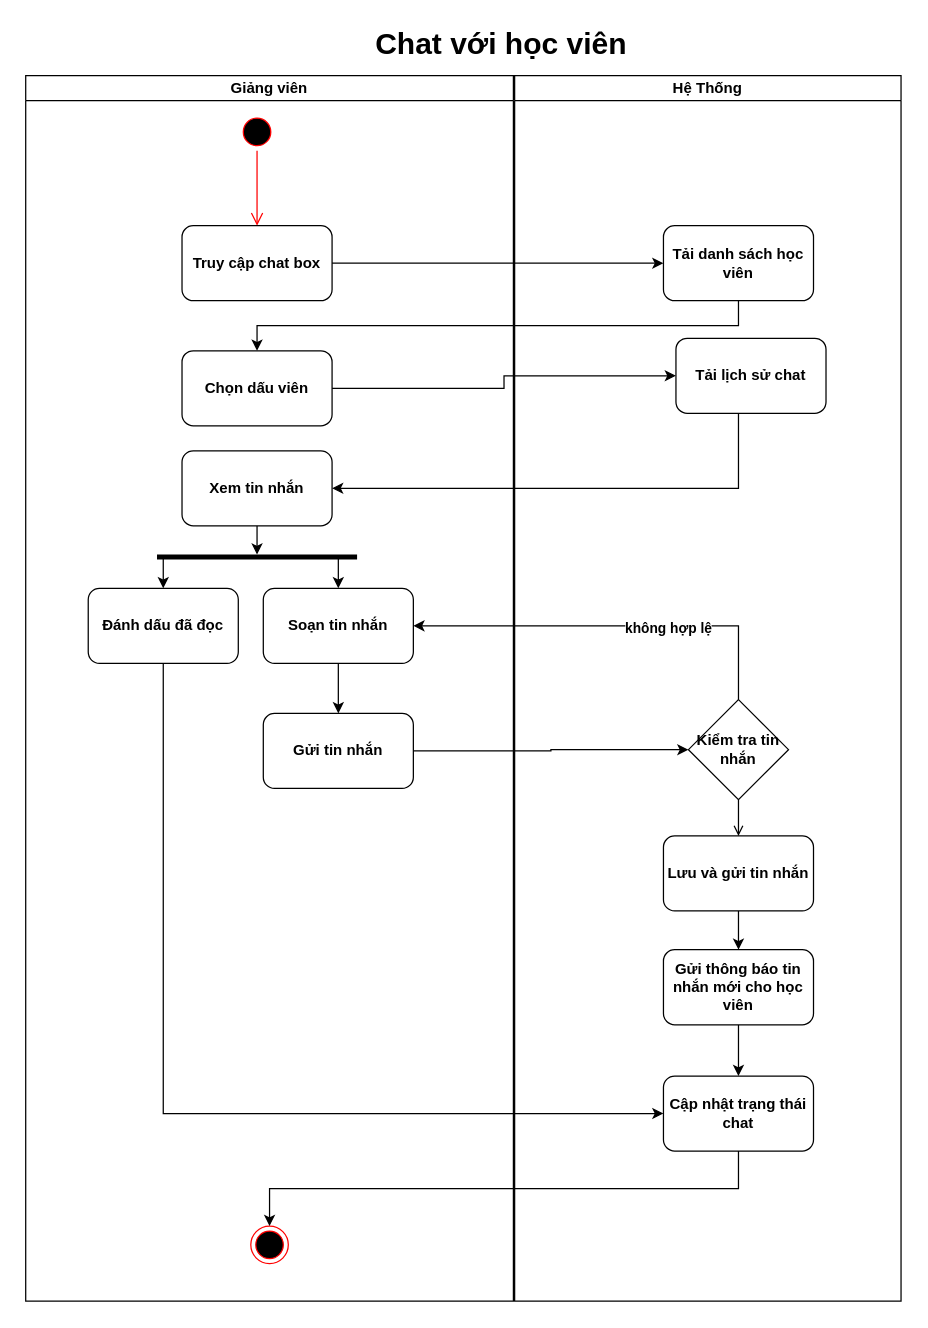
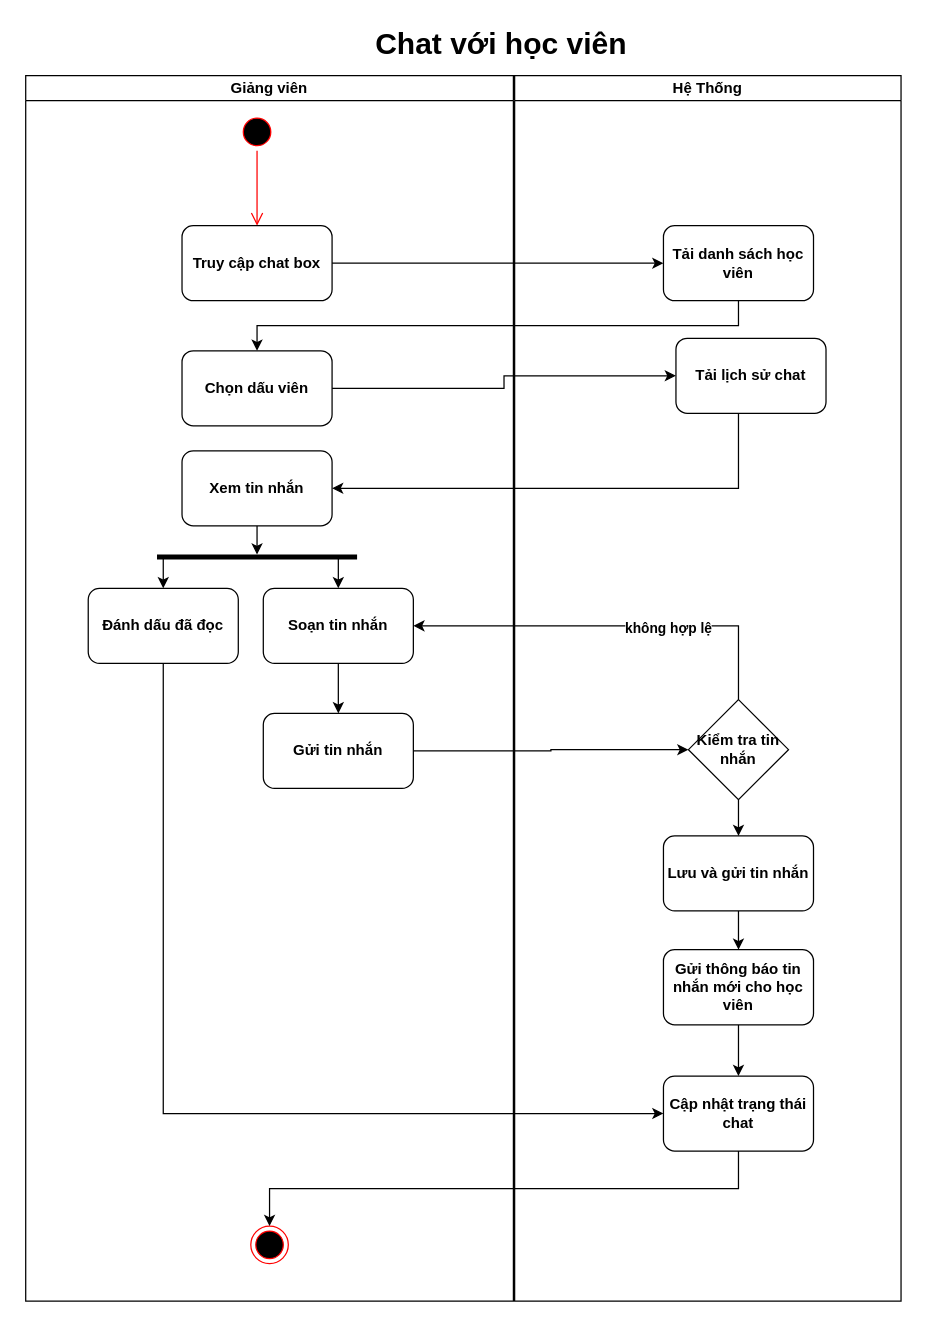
(738, 828) -> (738, 826)
